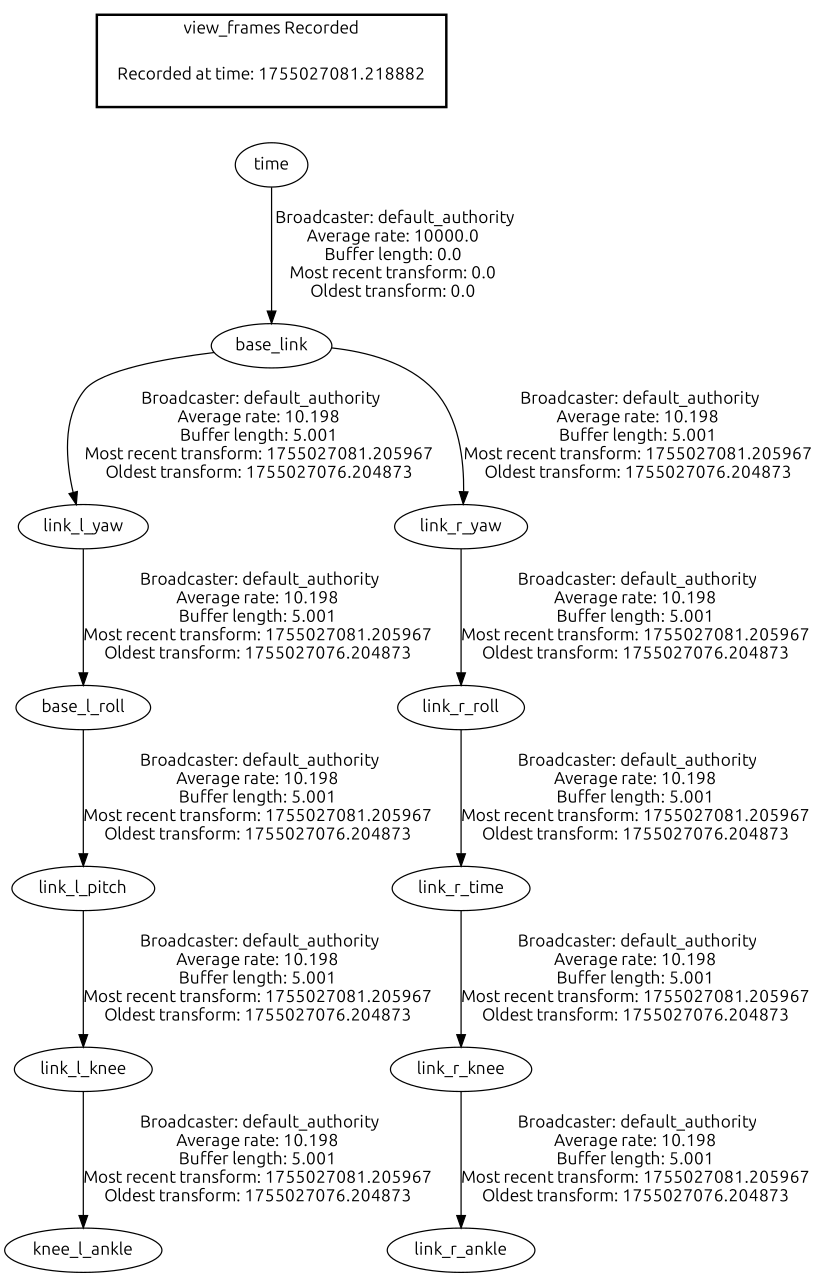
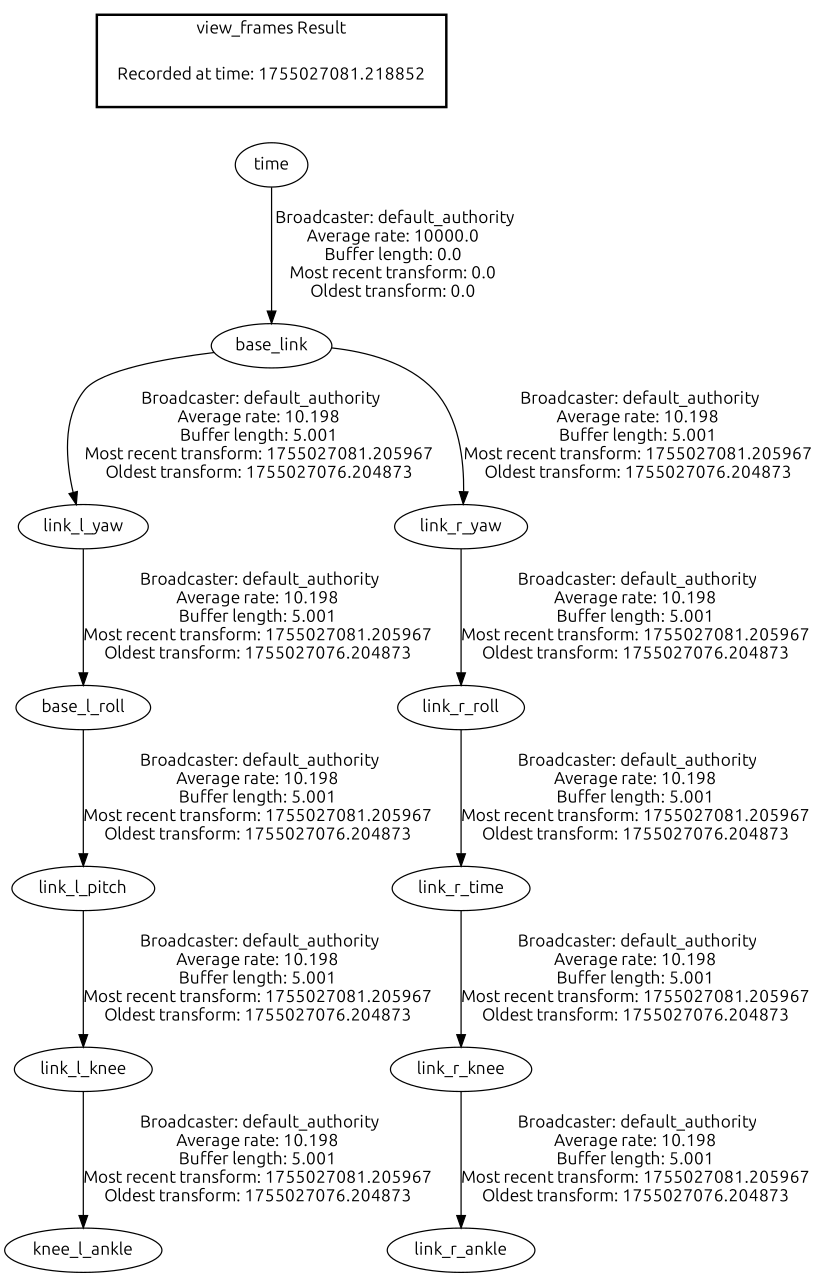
(272, 29) -> (272, 29)
(272, 75) -> (272, 75)
